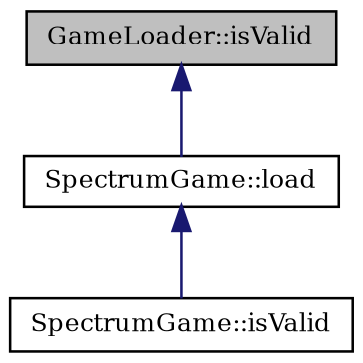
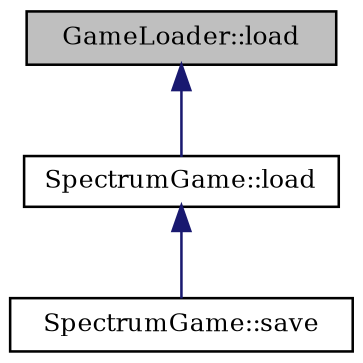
(181, 38) -> (181, 38)
(181, 325) -> (181, 325)
